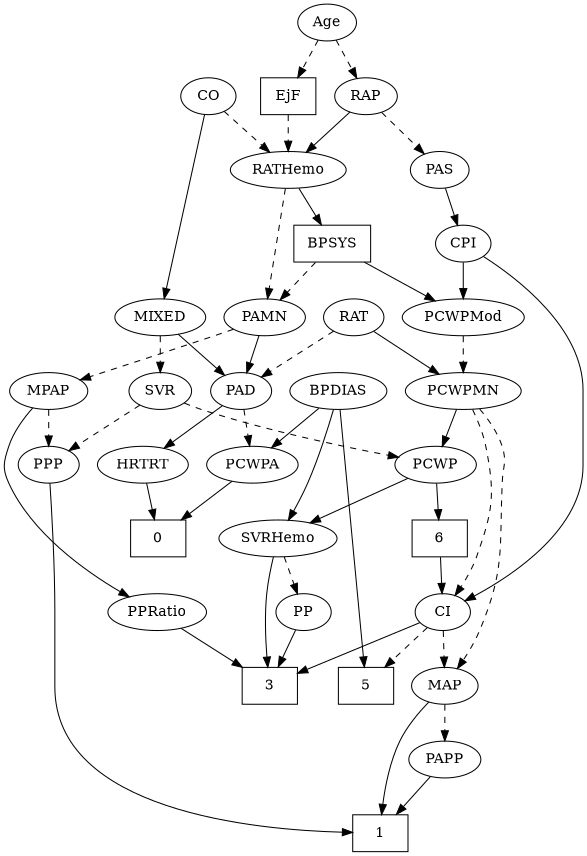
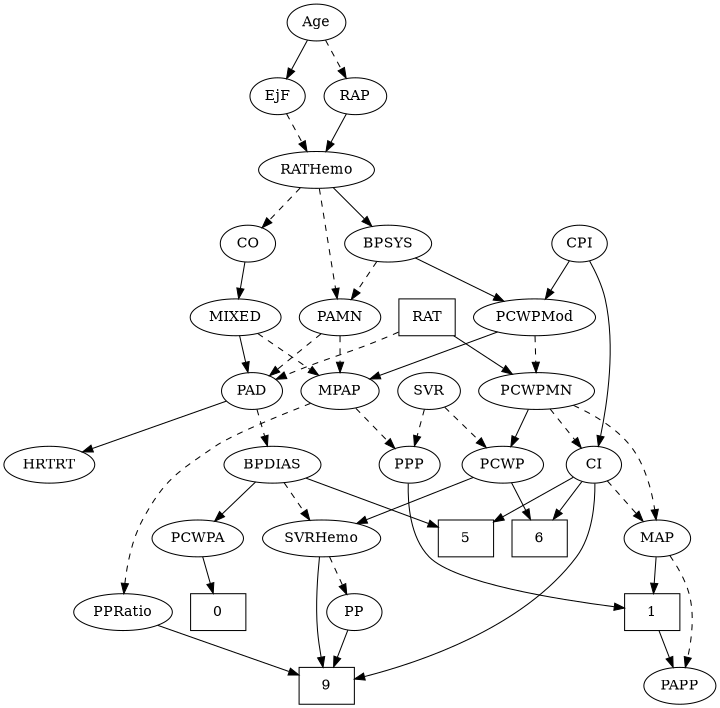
(310, 54) -> (300, 55)
(288, 96) -> (278, 96)
(243, 128) -> (285, 204)
(440, 170) -> none
(332, 244) -> (388, 244)
(354, 317) -> (427, 317)
(160, 347) -> (284, 351)
(255, 349) -> (299, 351)
none -> (439, 354)
(245, 416) -> (259, 417)
(316, 462) -> (294, 497)
(149, 496) -> none
(28, 515) -> (188, 465)
(441, 570) -> (571, 496)
(410, 644) -> (538, 497)
(270, 686) -> (327, 686)
(417, 792) -> (664, 644)
